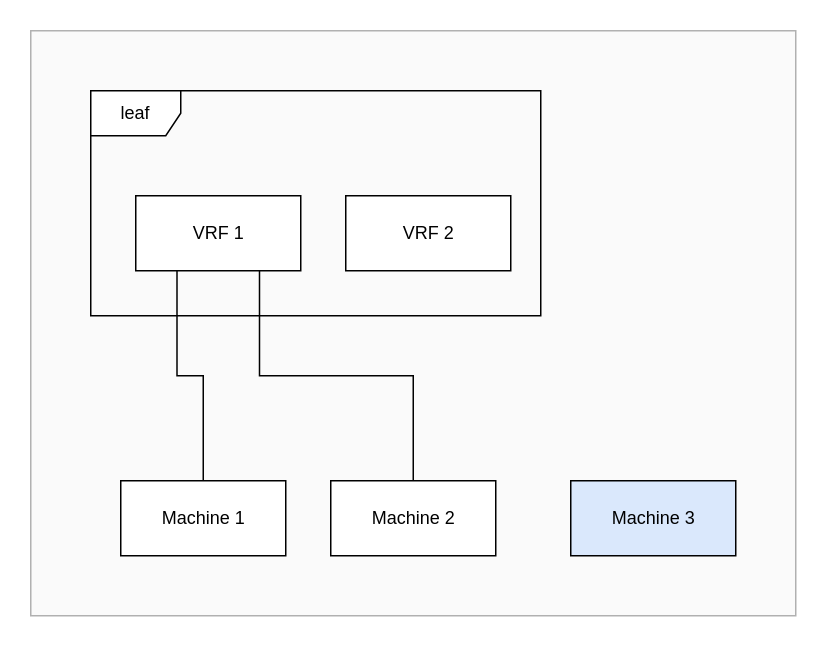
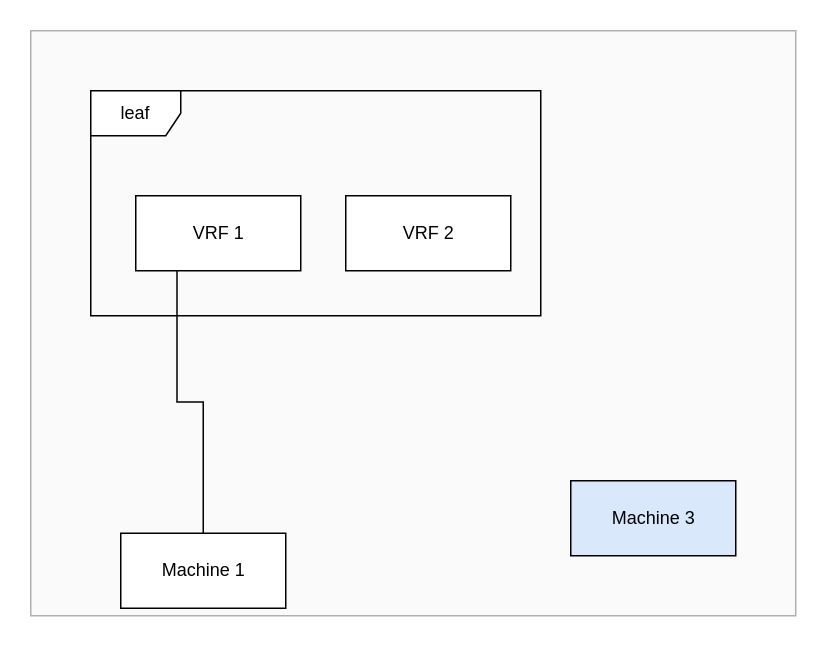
(336, 376) -> none
(203, 518) -> (203, 571)
(413, 518) -> none
